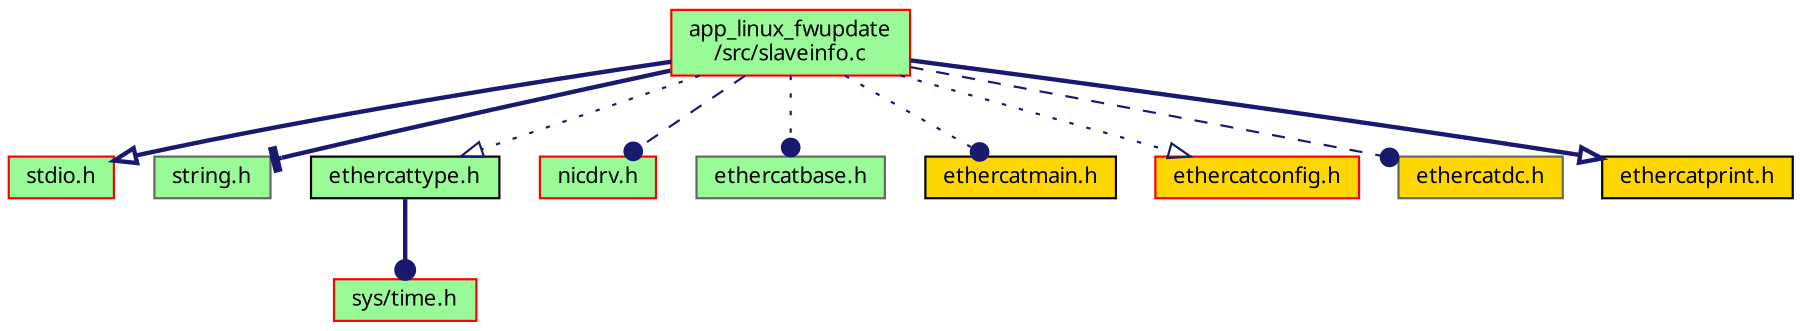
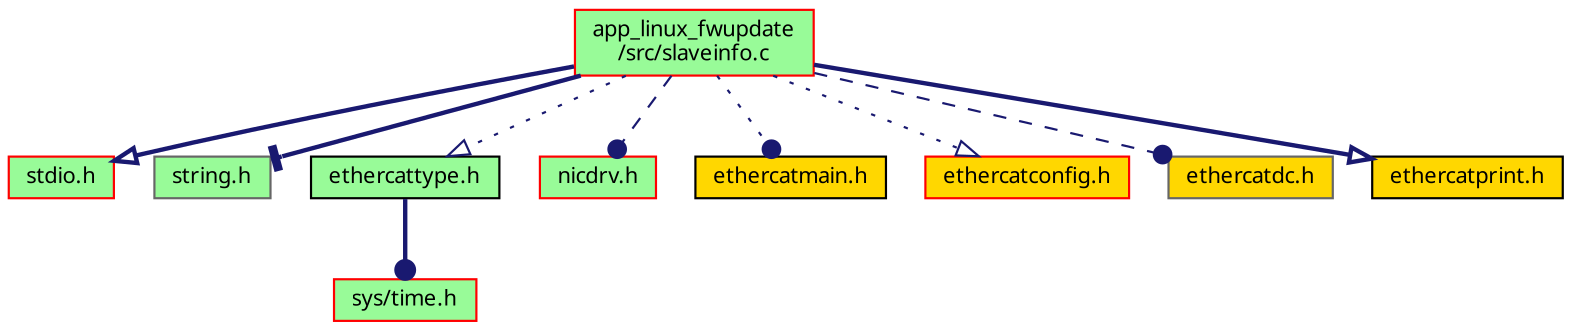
(791, 177) -> none
